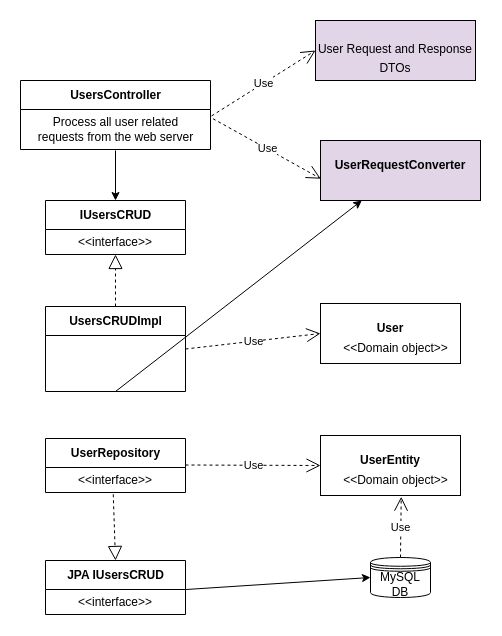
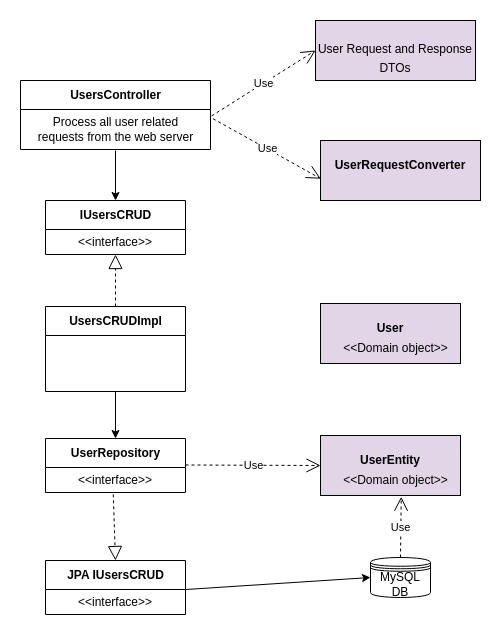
(237, 297) -> (116, 412)
(391, 334) -> (391, 334)
(252, 341) -> none
(391, 466) -> (391, 466)
